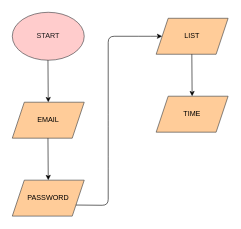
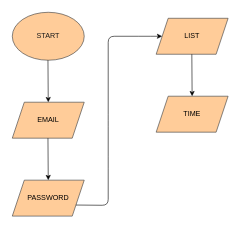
(48, 36) -> (48, 36)
